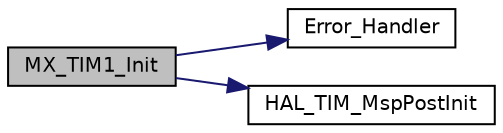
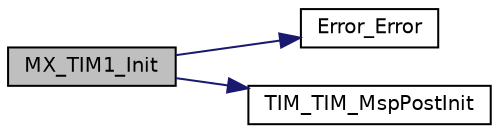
(372, 28) -> (370, 28)
(372, 105) -> (370, 105)
